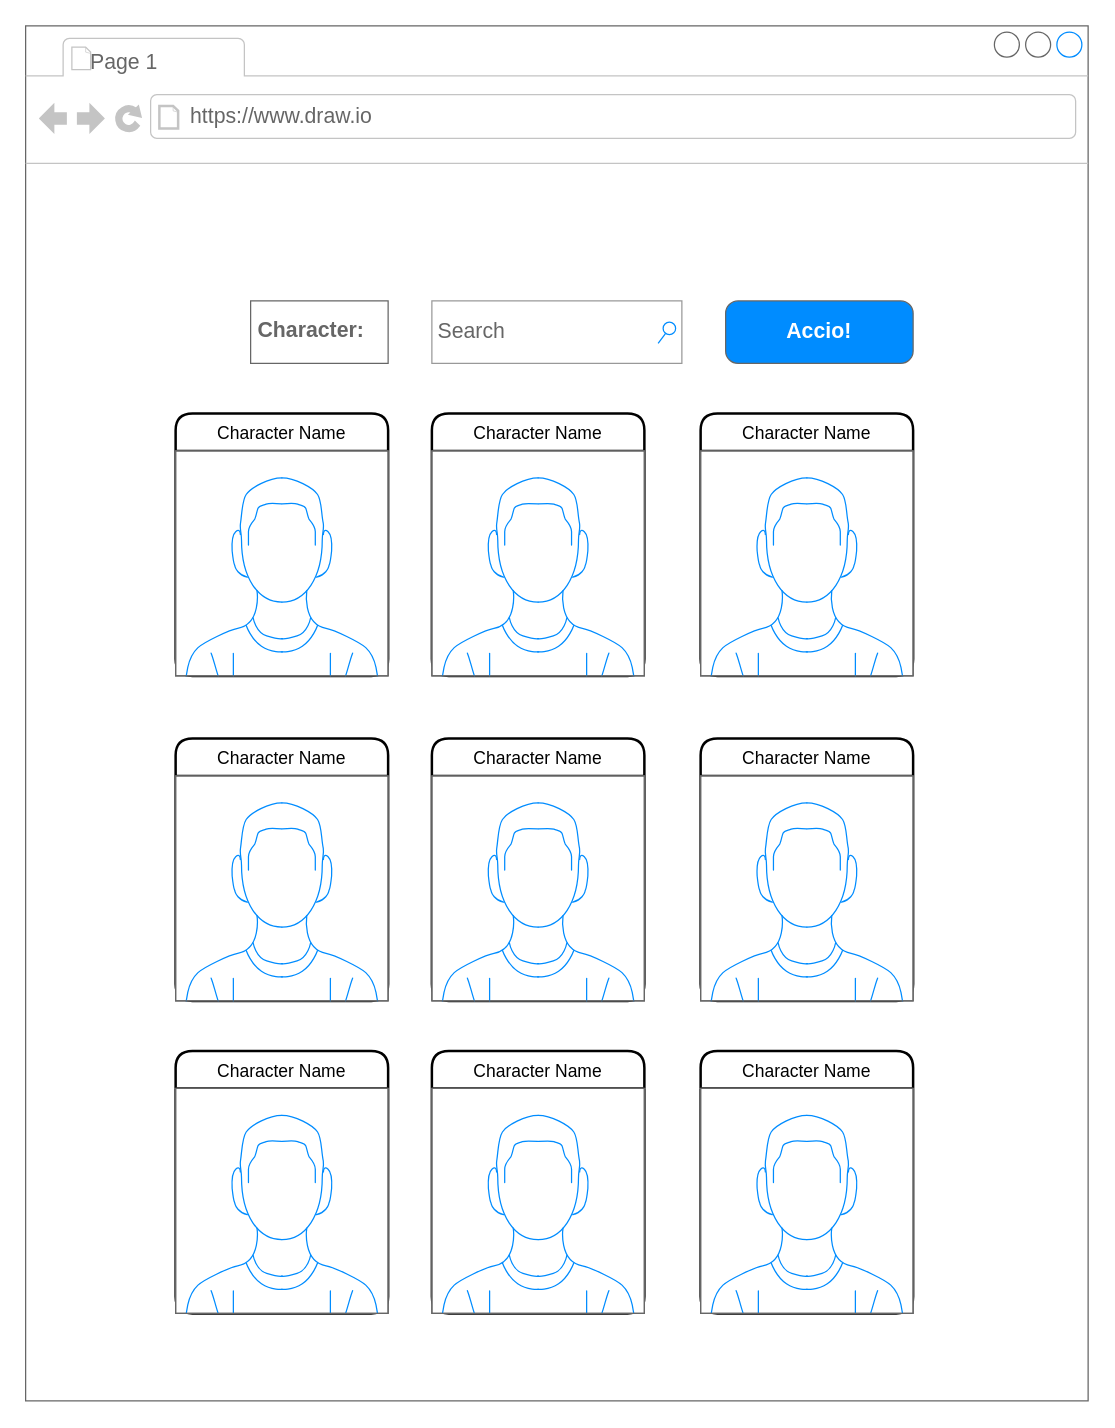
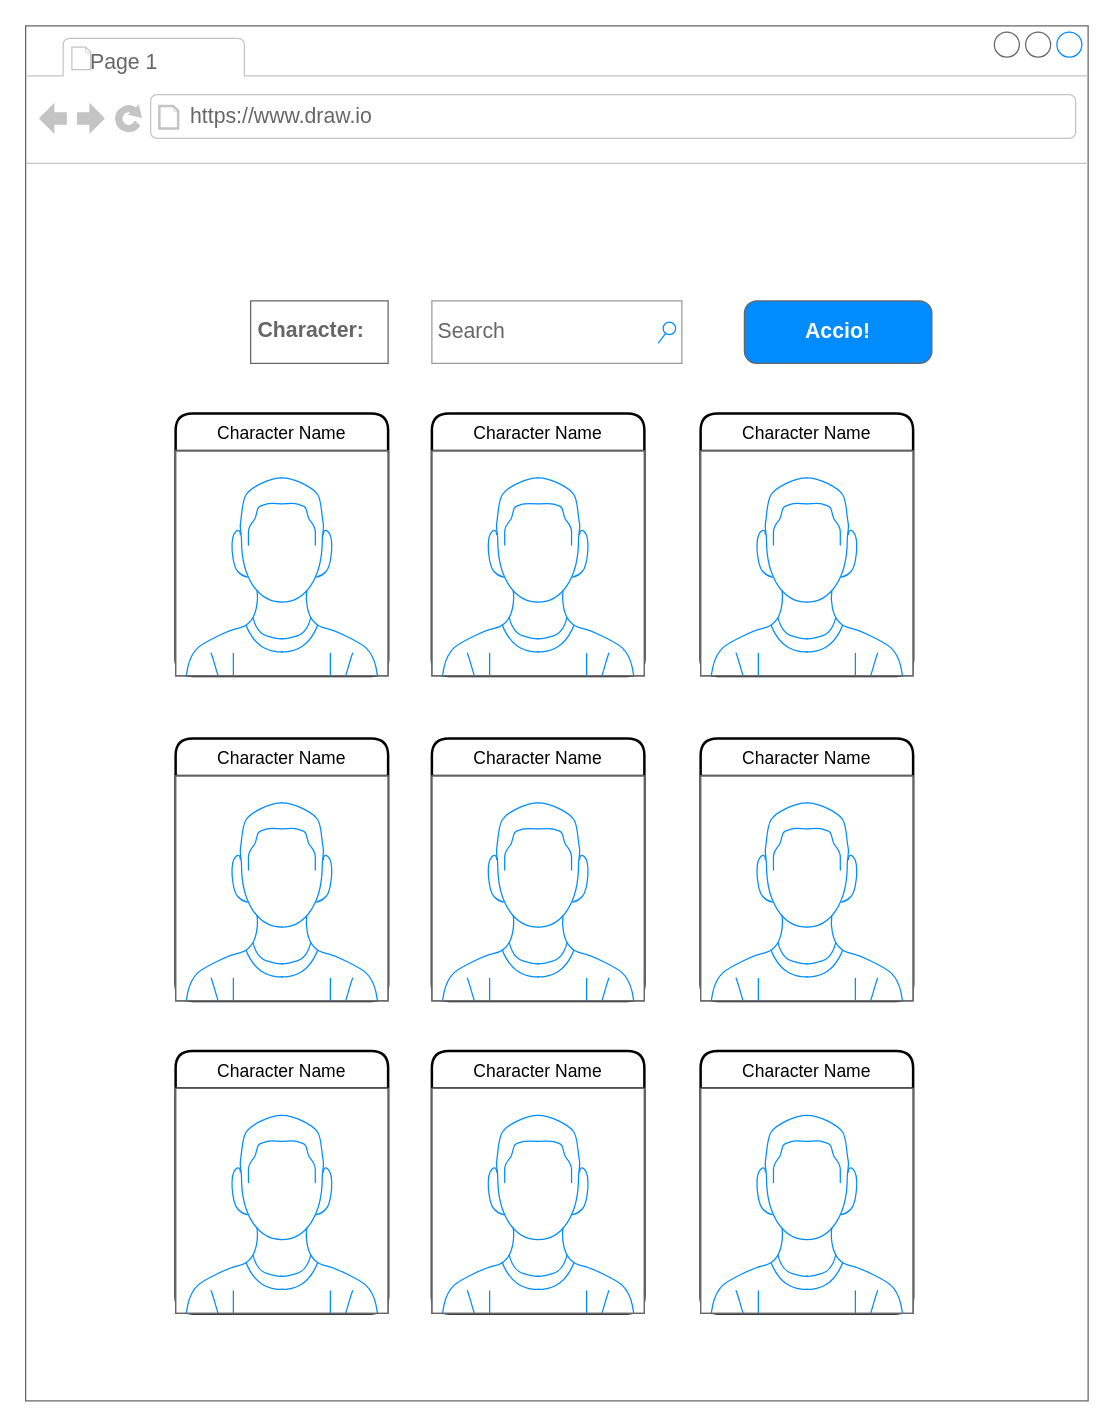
(819, 332) -> (838, 332)
